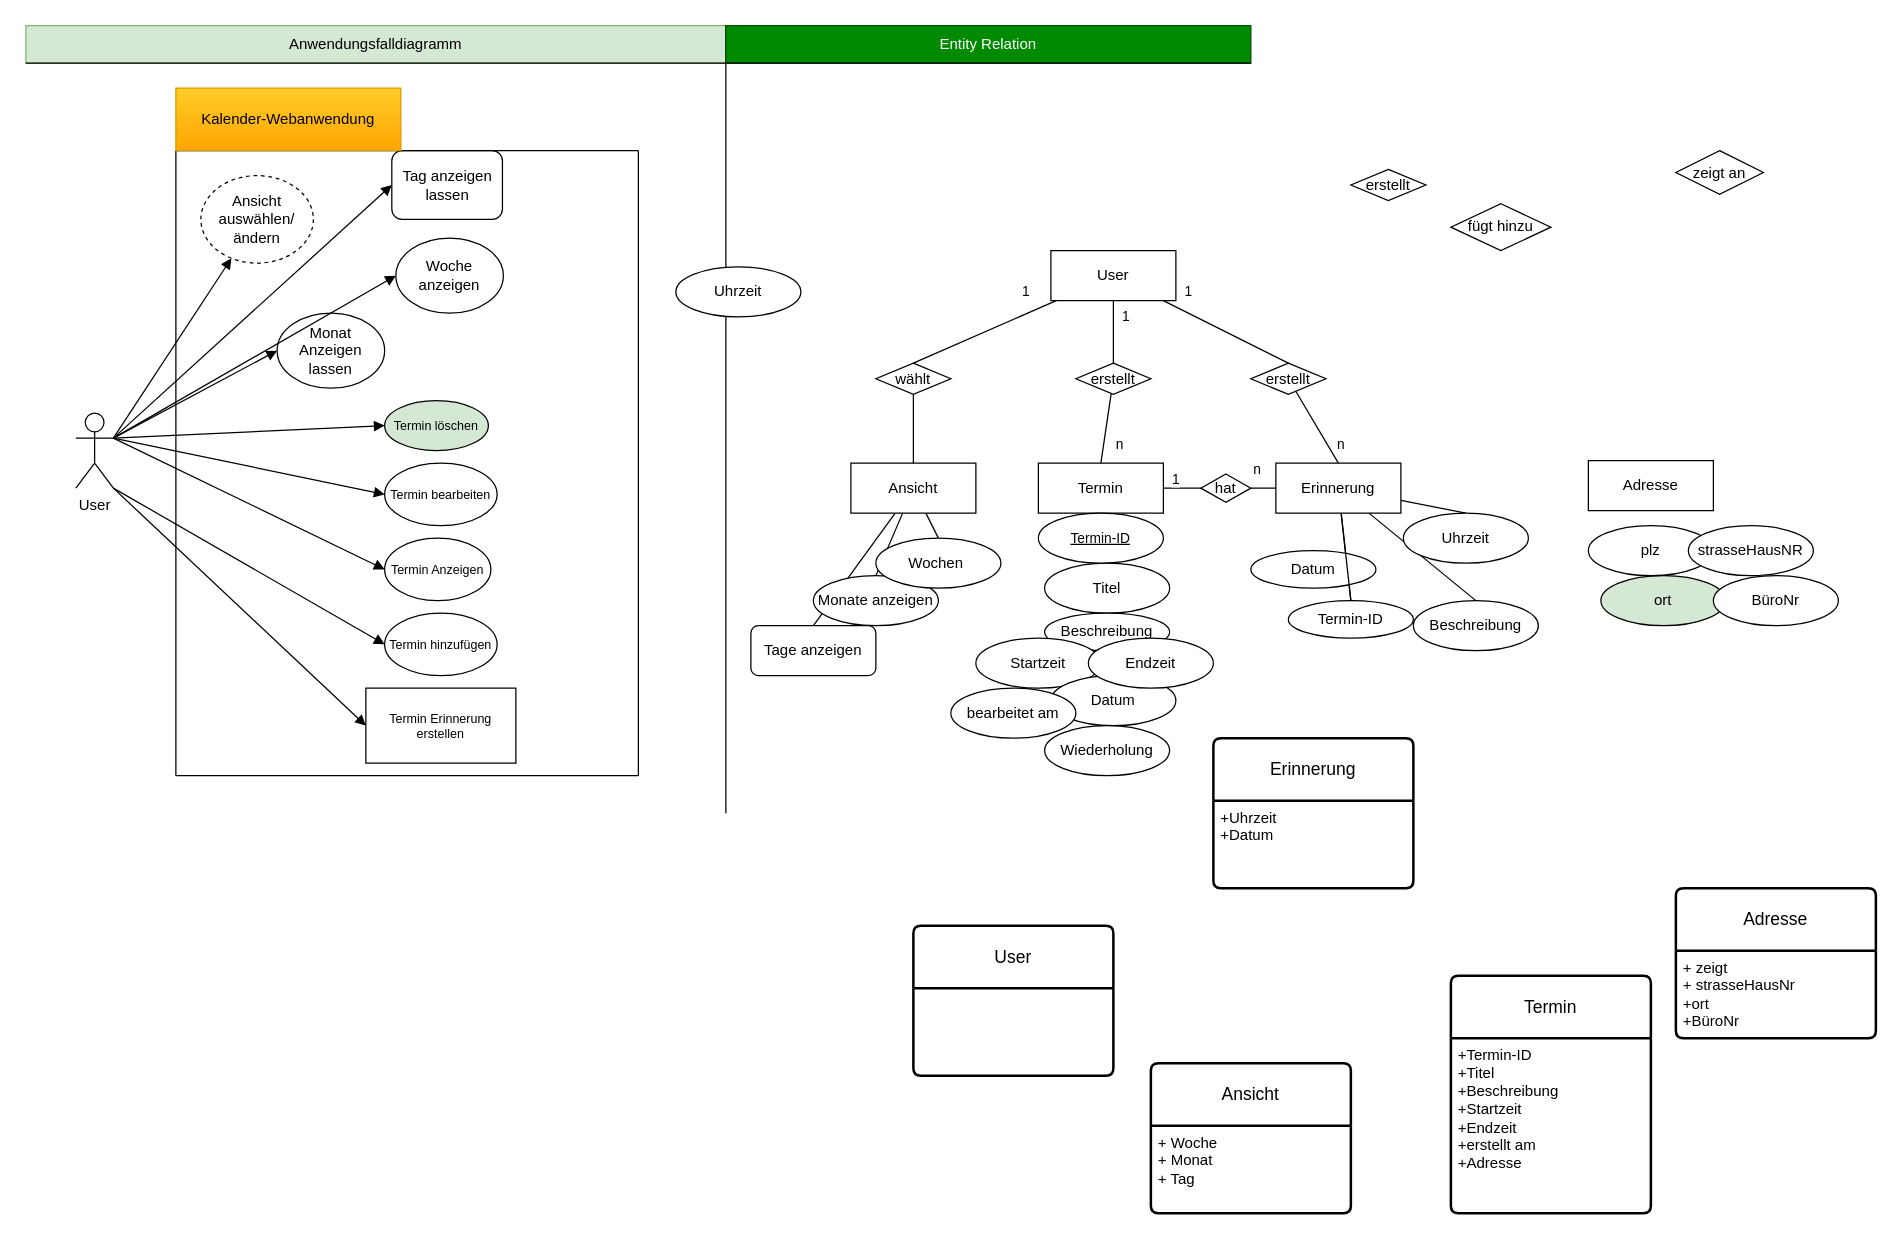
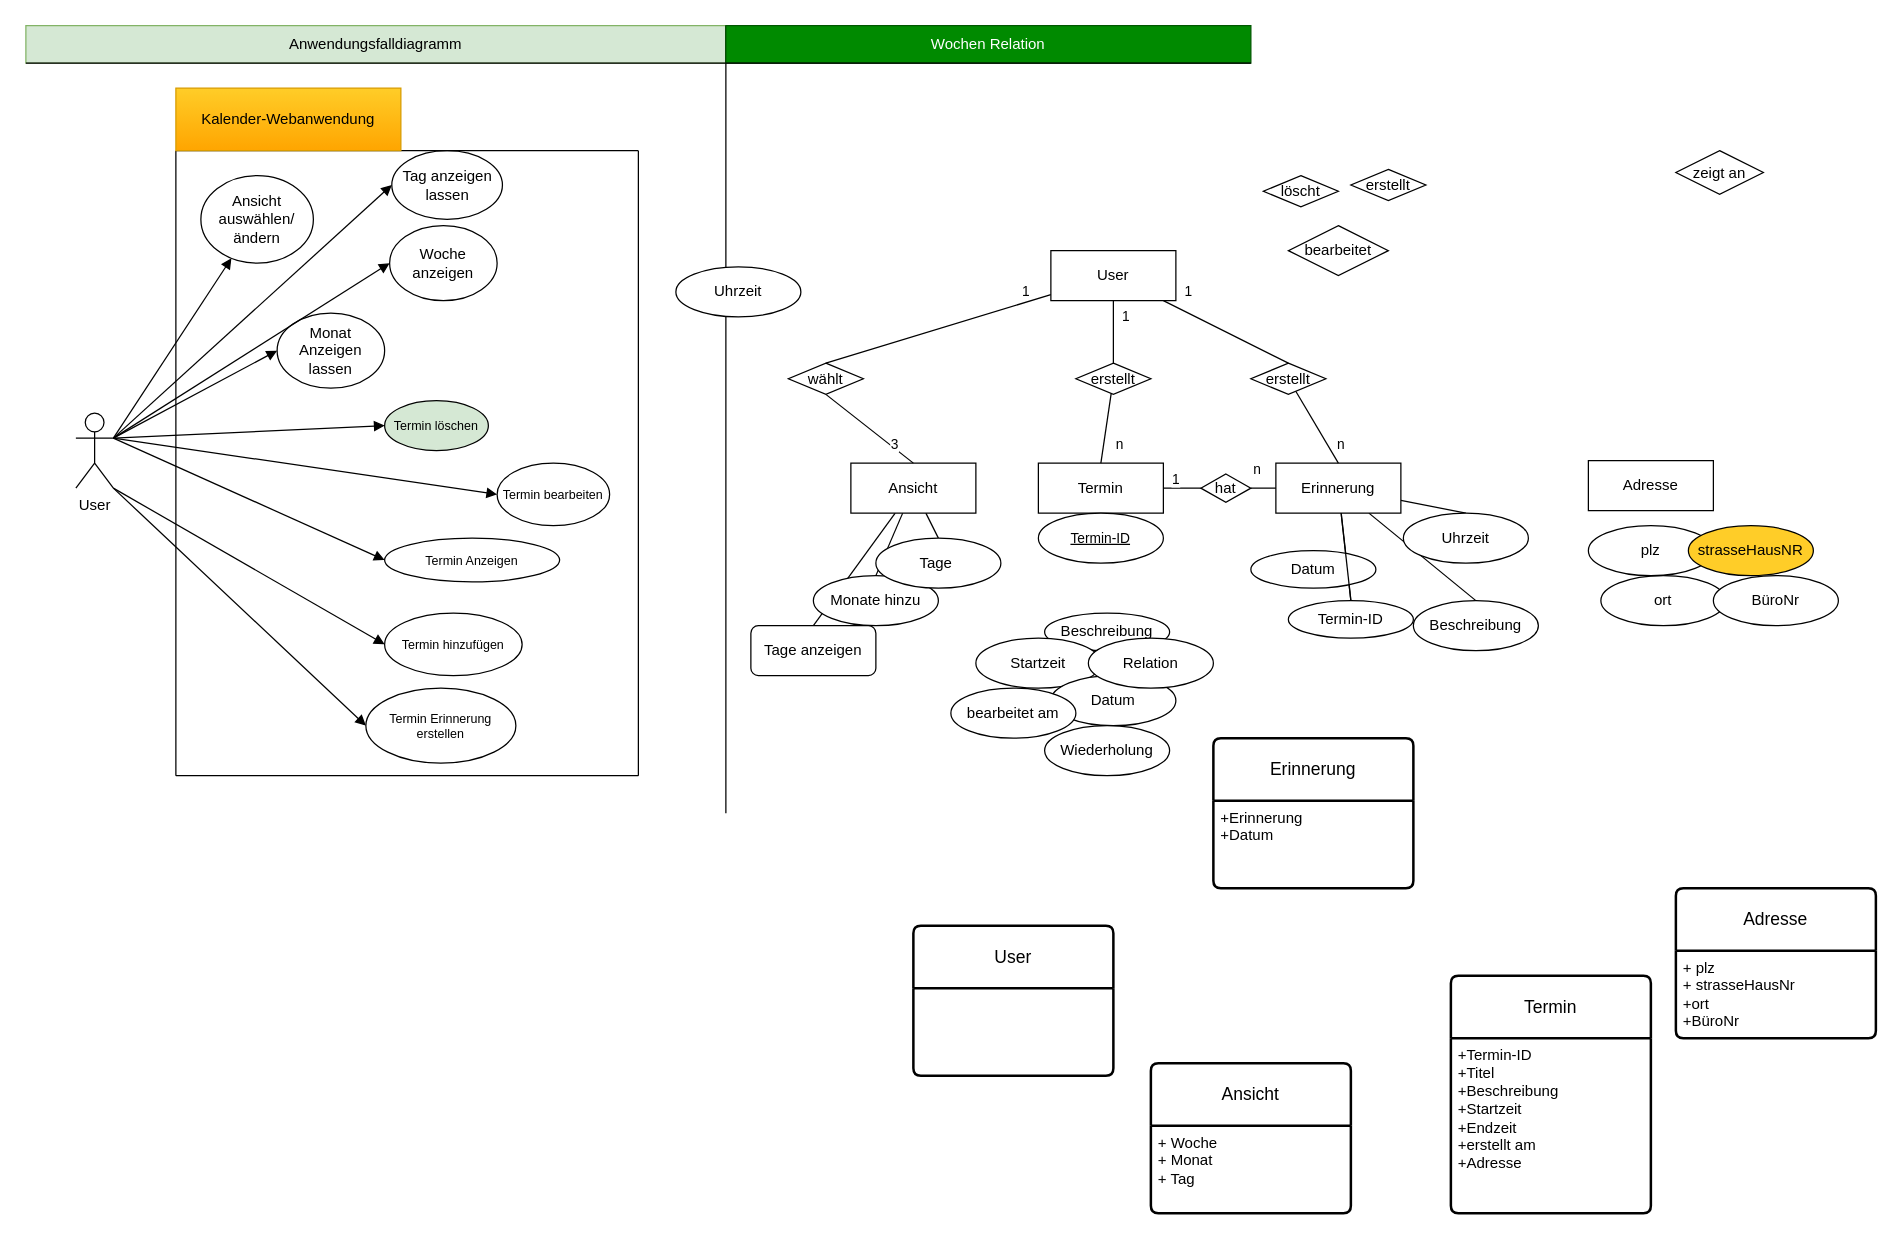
(988, 44) -> (988, 44)
(447, 185) -> (447, 185)
none -> (1301, 191)
(257, 219) -> (257, 219)
(1501, 227) -> none
none -> (1338, 251)
(449, 276) -> (443, 263)
(913, 379) -> (826, 379)
none -> (894, 444)
(441, 494) -> (553, 494)
(1751, 551) -> (1751, 551)
(938, 563) -> (938, 563)
(438, 569) -> (472, 560)
(1107, 588) -> none
(876, 601) -> (876, 601)
(1663, 601) -> (1663, 601)
(441, 644) -> (453, 644)
(1151, 663) -> (1151, 663)
(441, 726) -> (441, 726)
(1252, 827) -> (1265, 827)
(1744, 995) -> (1744, 995)
